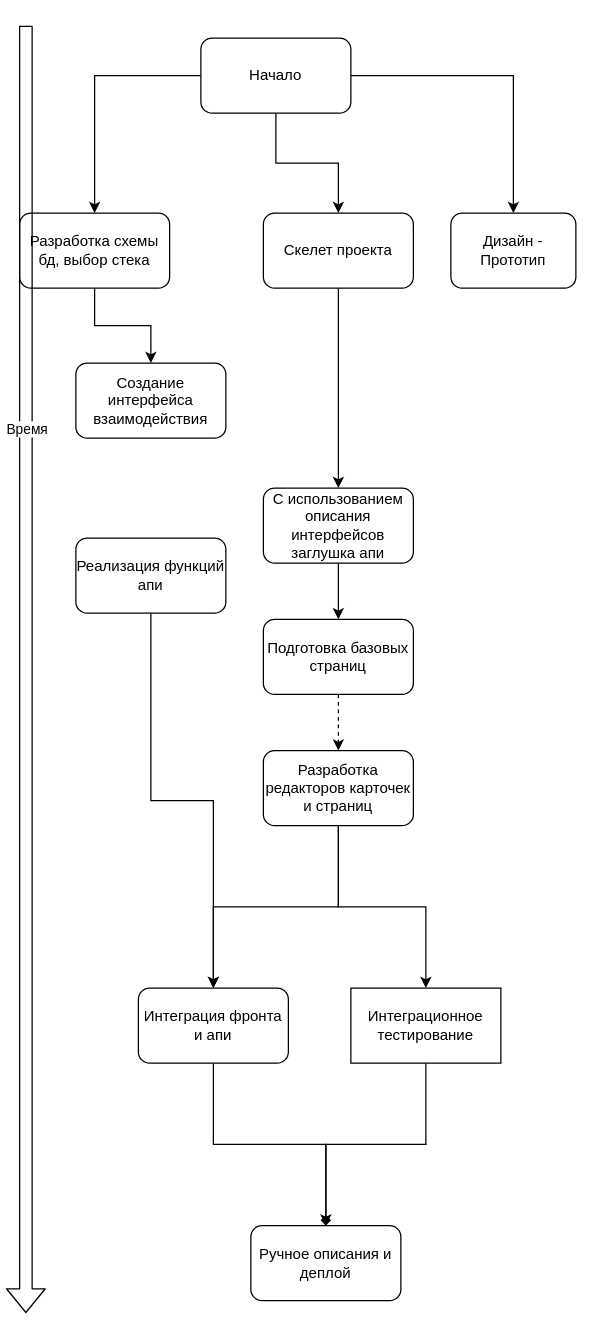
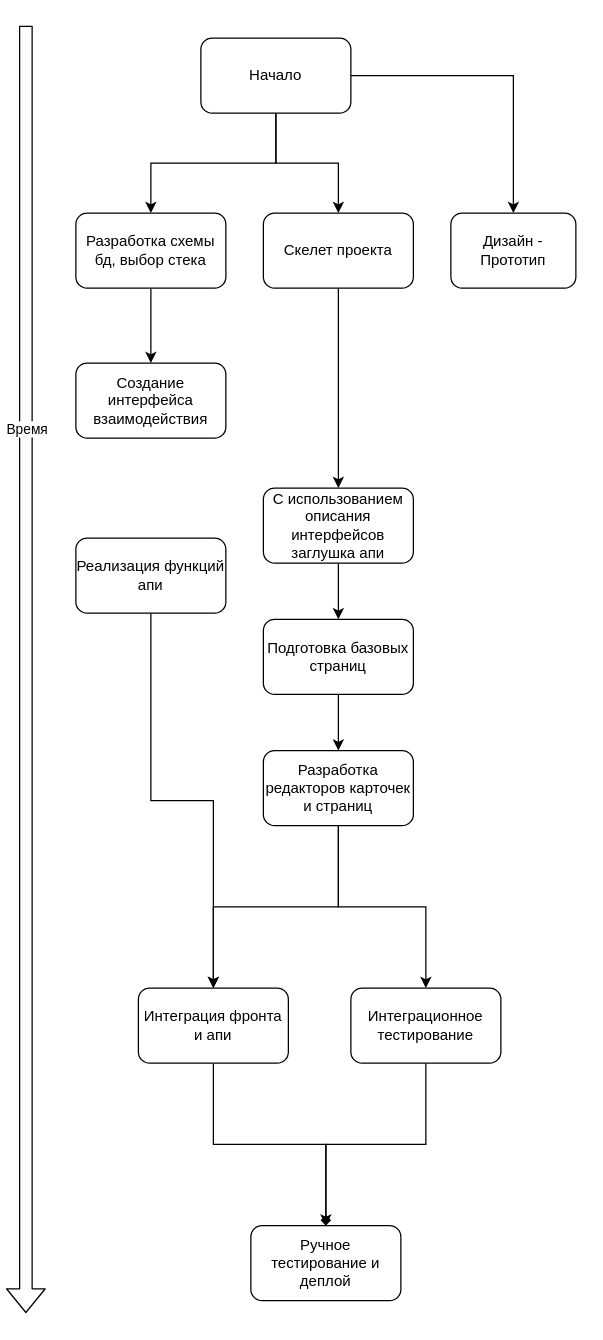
(94, 251) -> (151, 251)
(338, 718) -> (338, 718)
(426, 1026) -> (426, 1026)
(326, 1263) -> (326, 1263)
